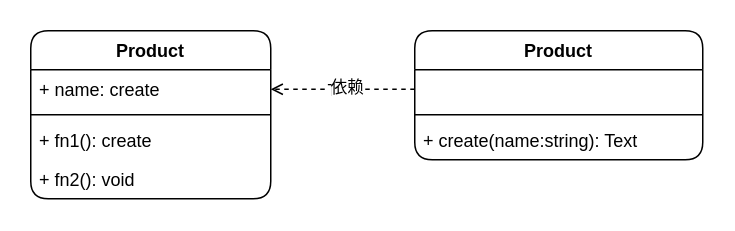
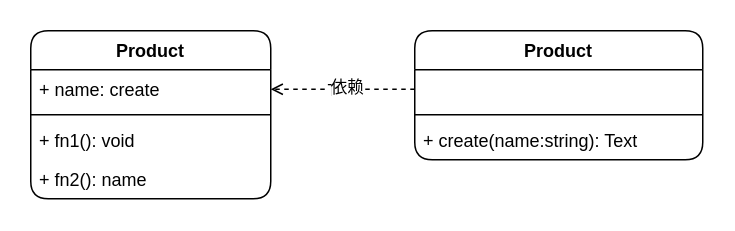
(108, 142) -> (96, 142)
(96, 181) -> (98, 181)
